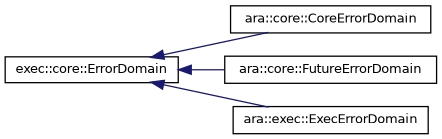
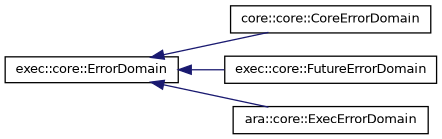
(331, 19) -> (331, 19)
(331, 70) -> (331, 70)
(331, 120) -> (331, 120)
